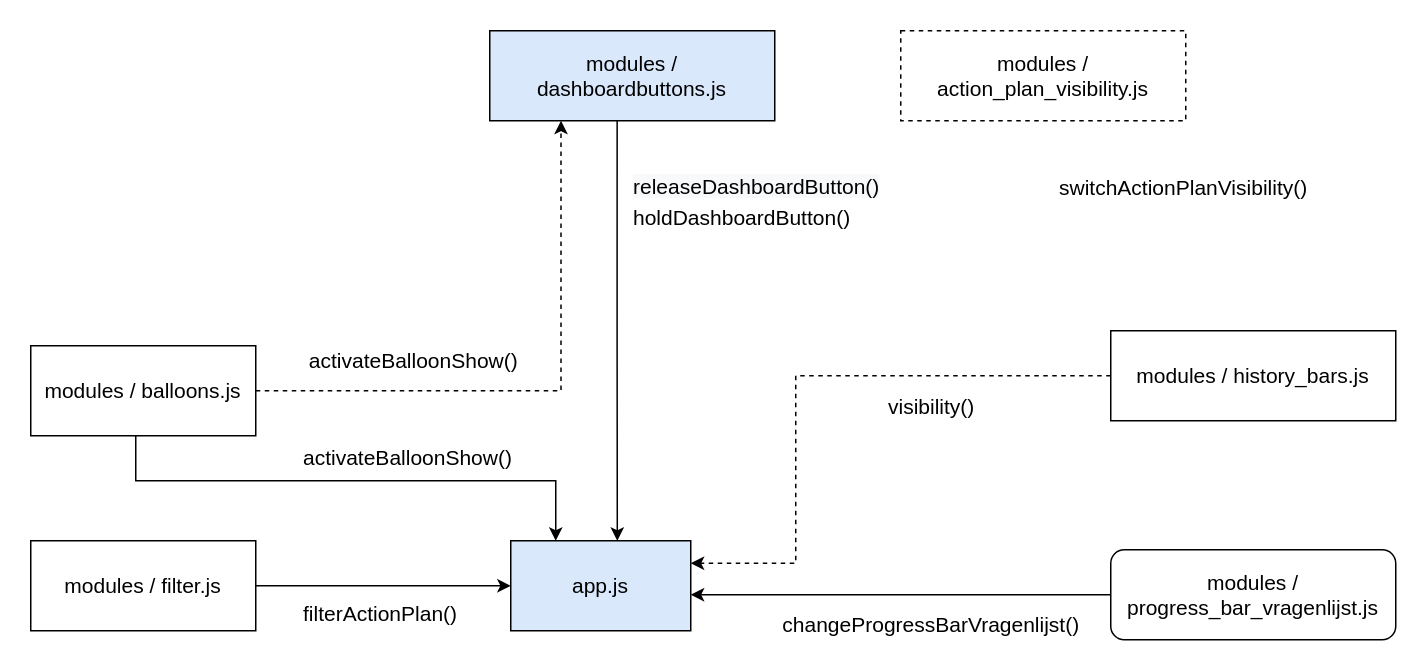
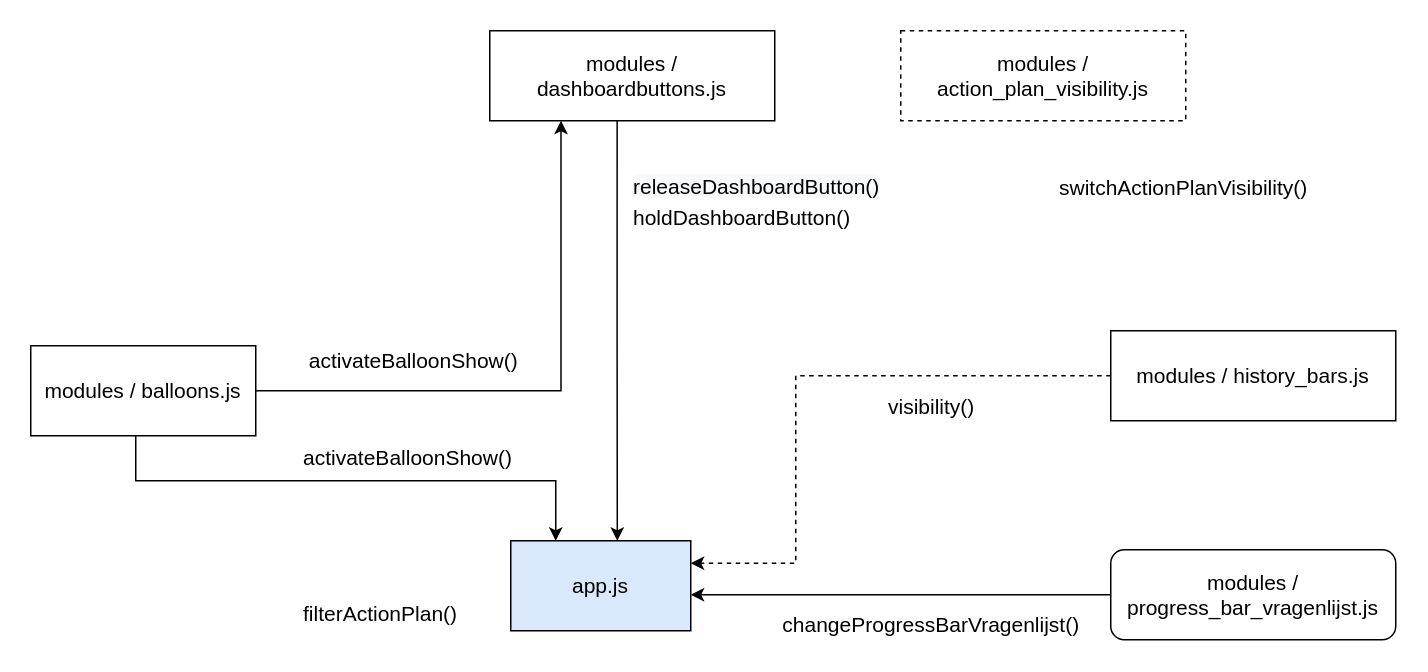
(632, 76) -> (632, 76)
(539, 391) -> (539, 391)
(143, 586) -> none
(378, 586) -> none
